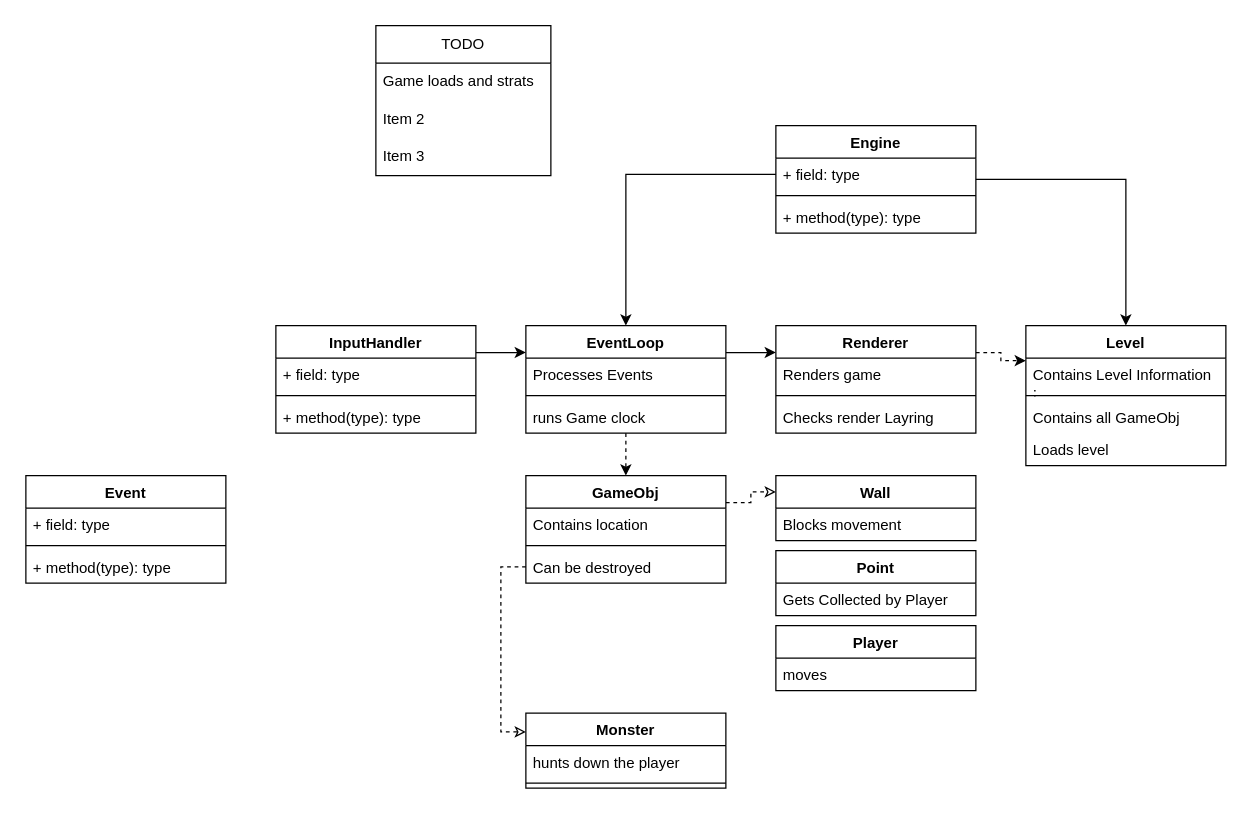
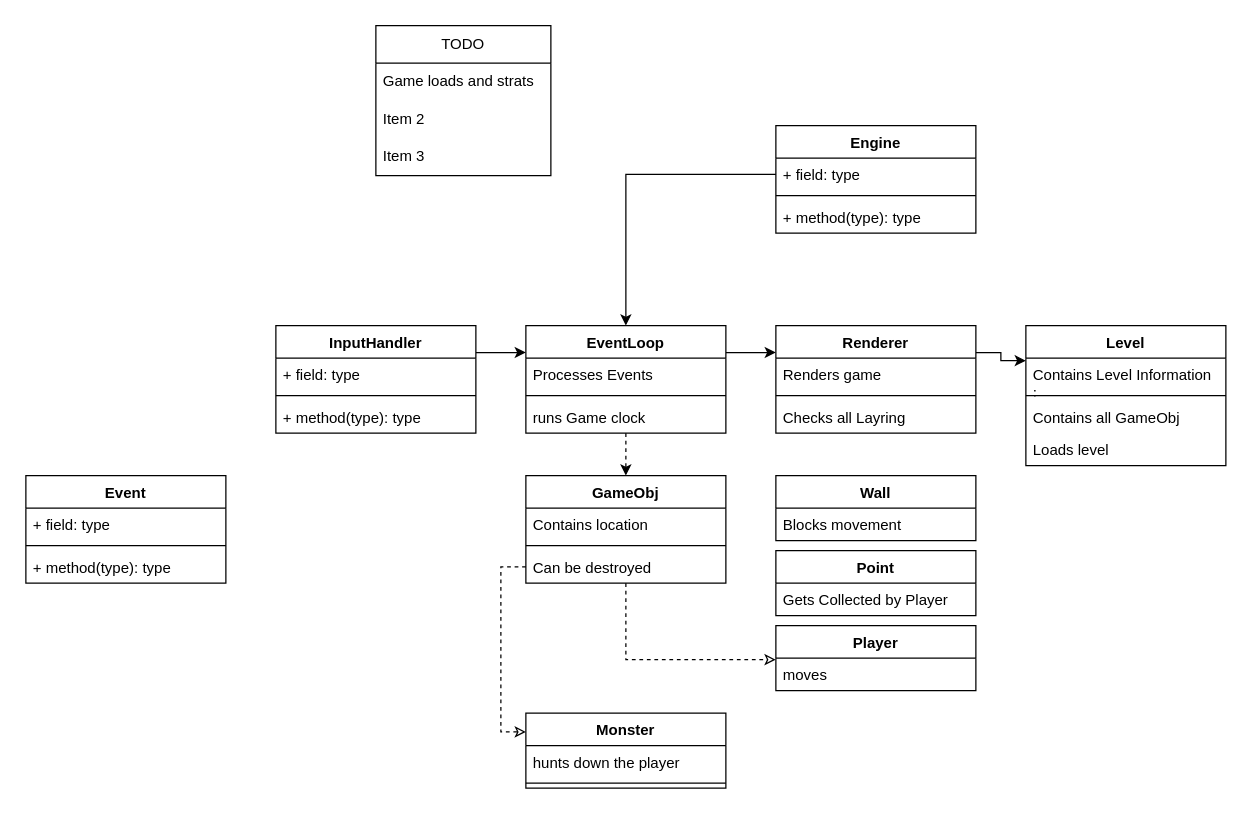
(1120, 179) -> none
(1000, 353) -> (1000, 353)
(865, 418) -> (848, 418)
(751, 501) -> none
none -> (660, 660)
